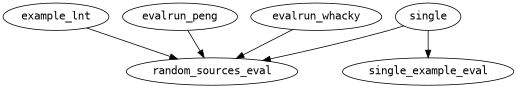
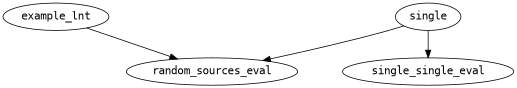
(180, 17) -> none
(316, 17) -> none
(428, 72) -> (428, 72)
